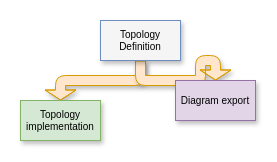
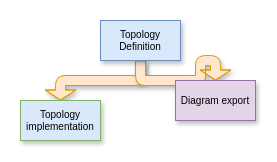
(141, 41) -> (141, 41)
(61, 121) -> (61, 121)
